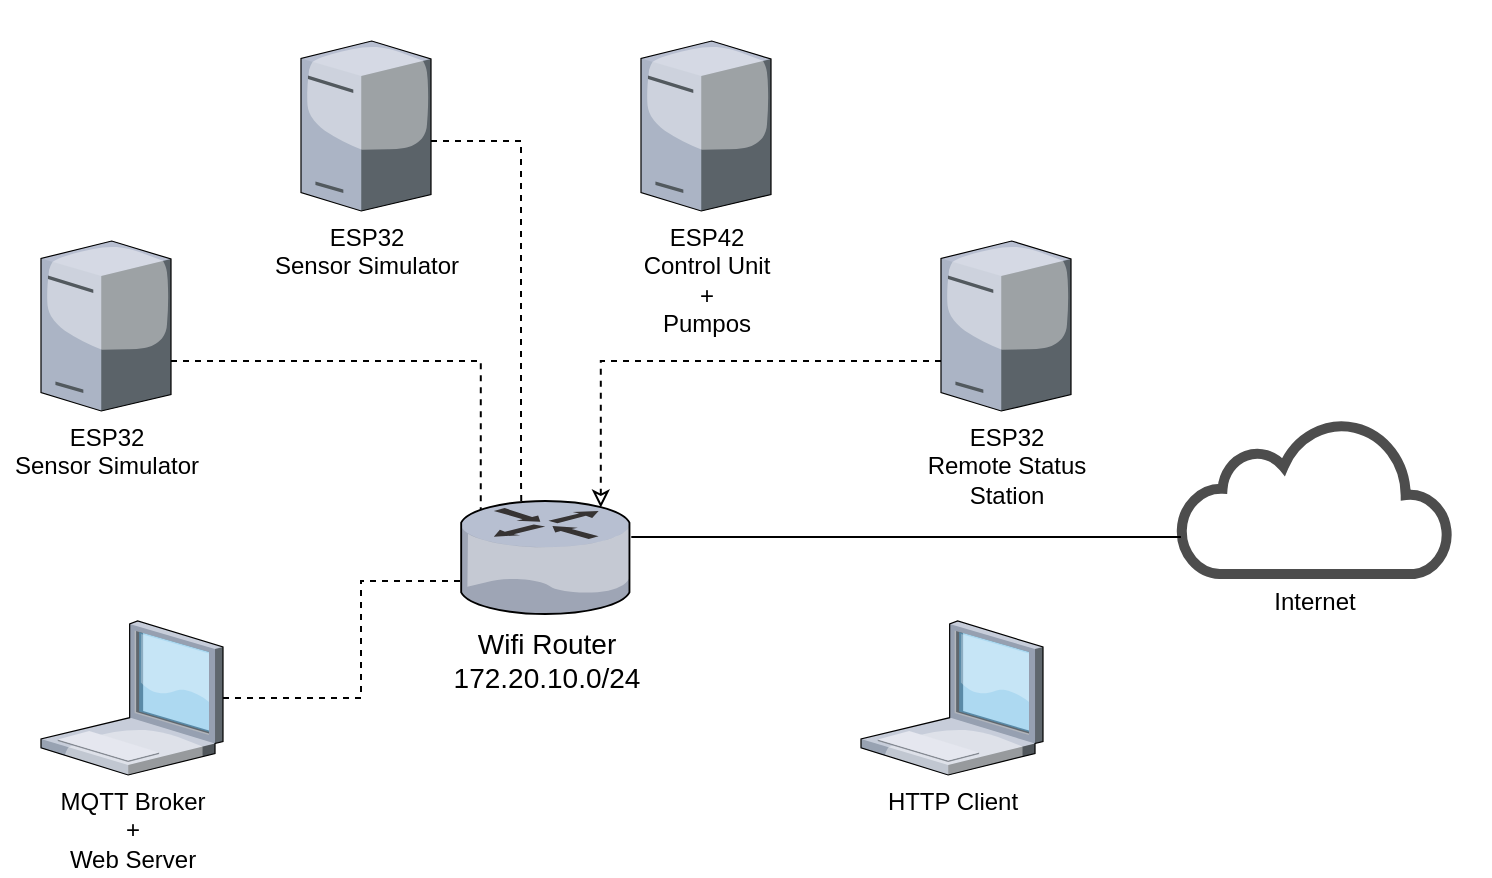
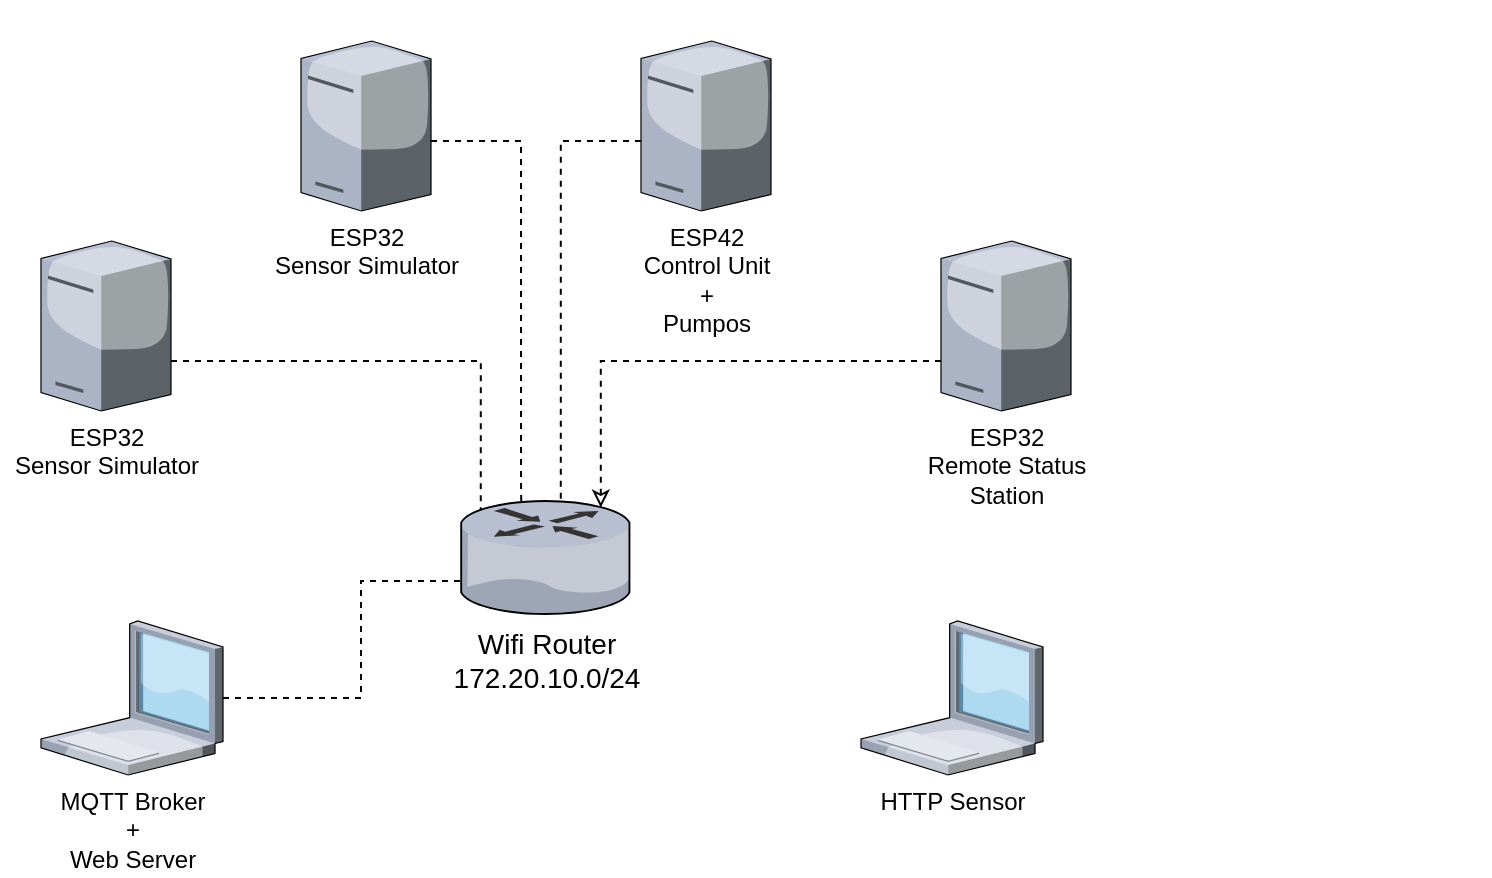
none -> (561, 282)
(1315, 498) -> none
(906, 537) -> none
(954, 803) -> (954, 803)
